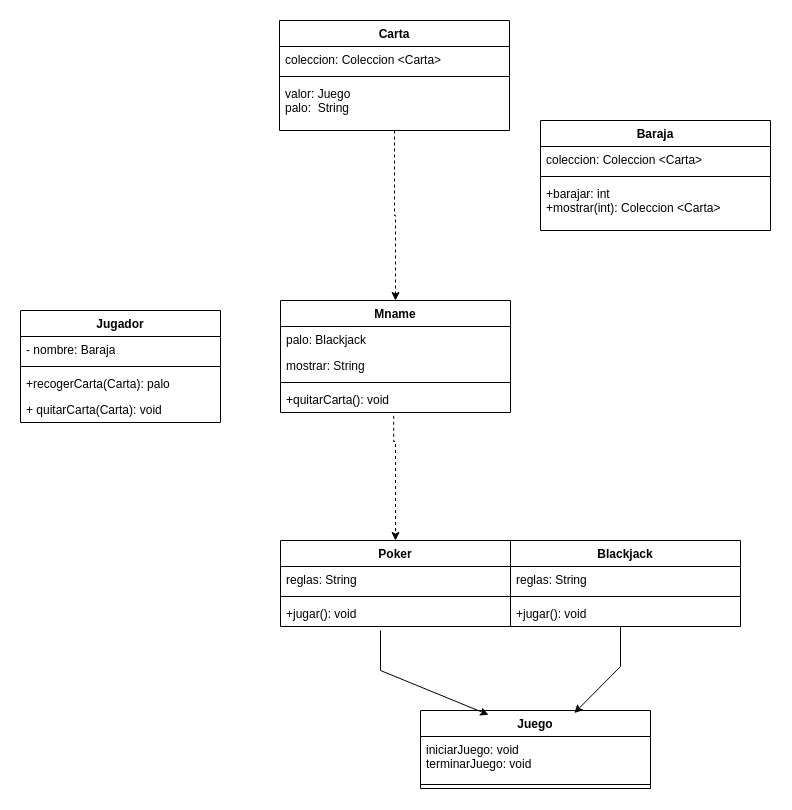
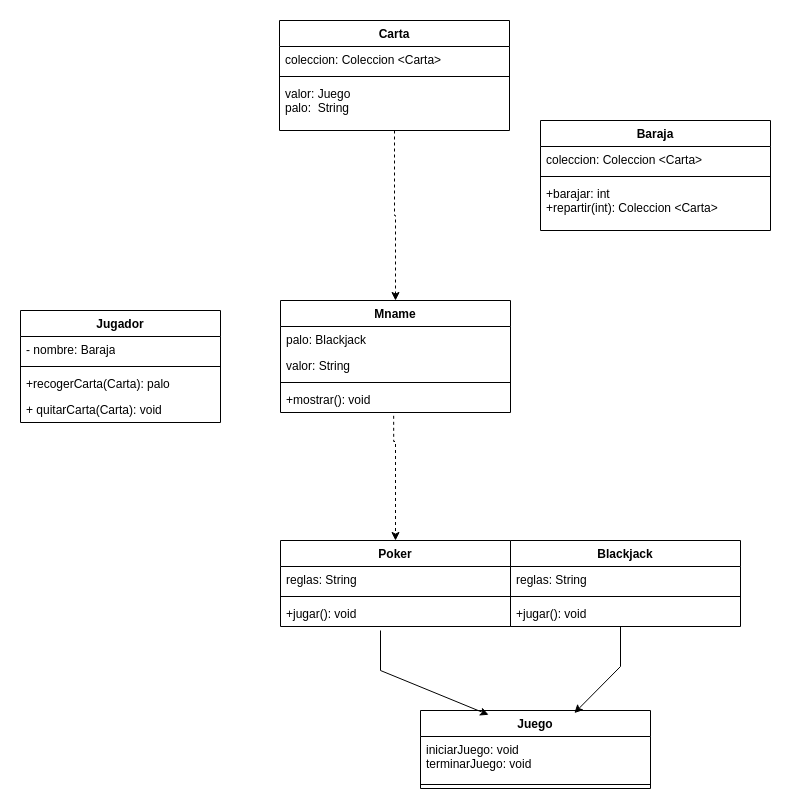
(645, 202) -> (646, 202)
(332, 367) -> (324, 367)
(347, 401) -> (336, 401)
